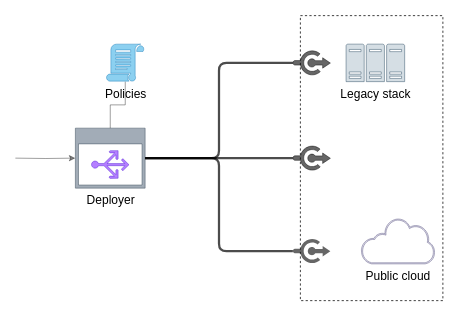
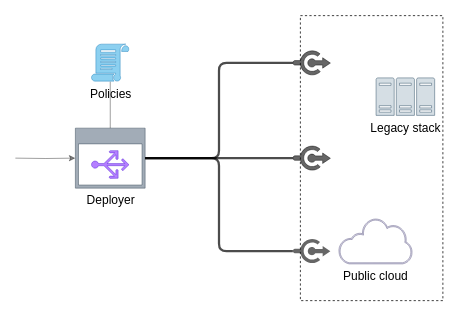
(125, 63) -> (110, 63)
(375, 63) -> (405, 96)
(398, 241) -> (375, 241)
